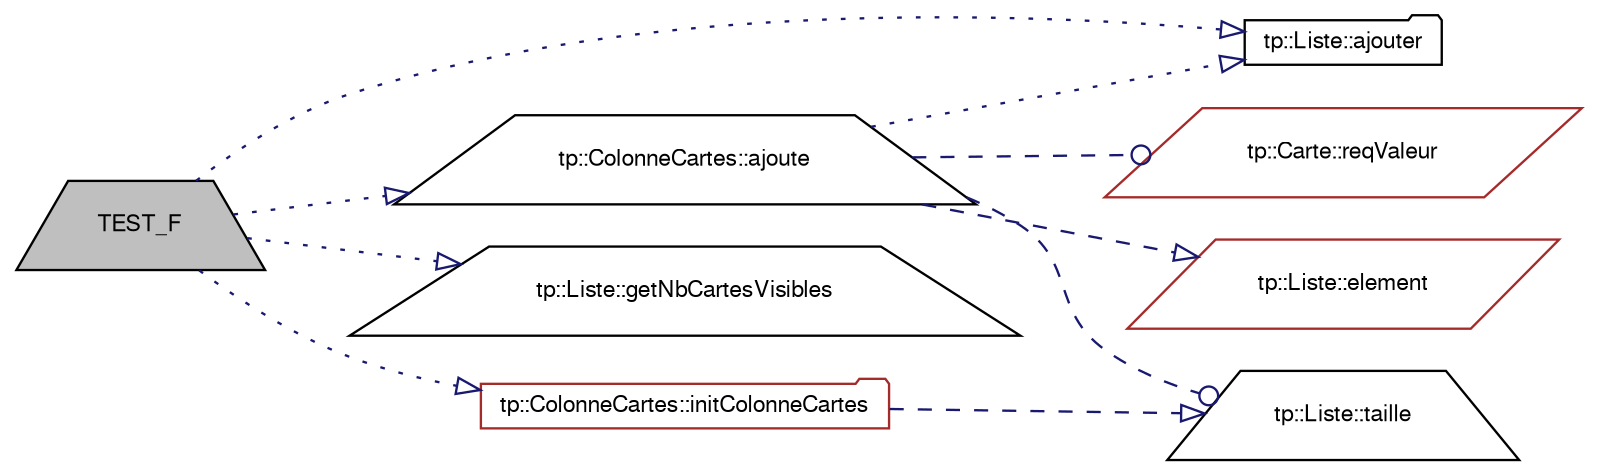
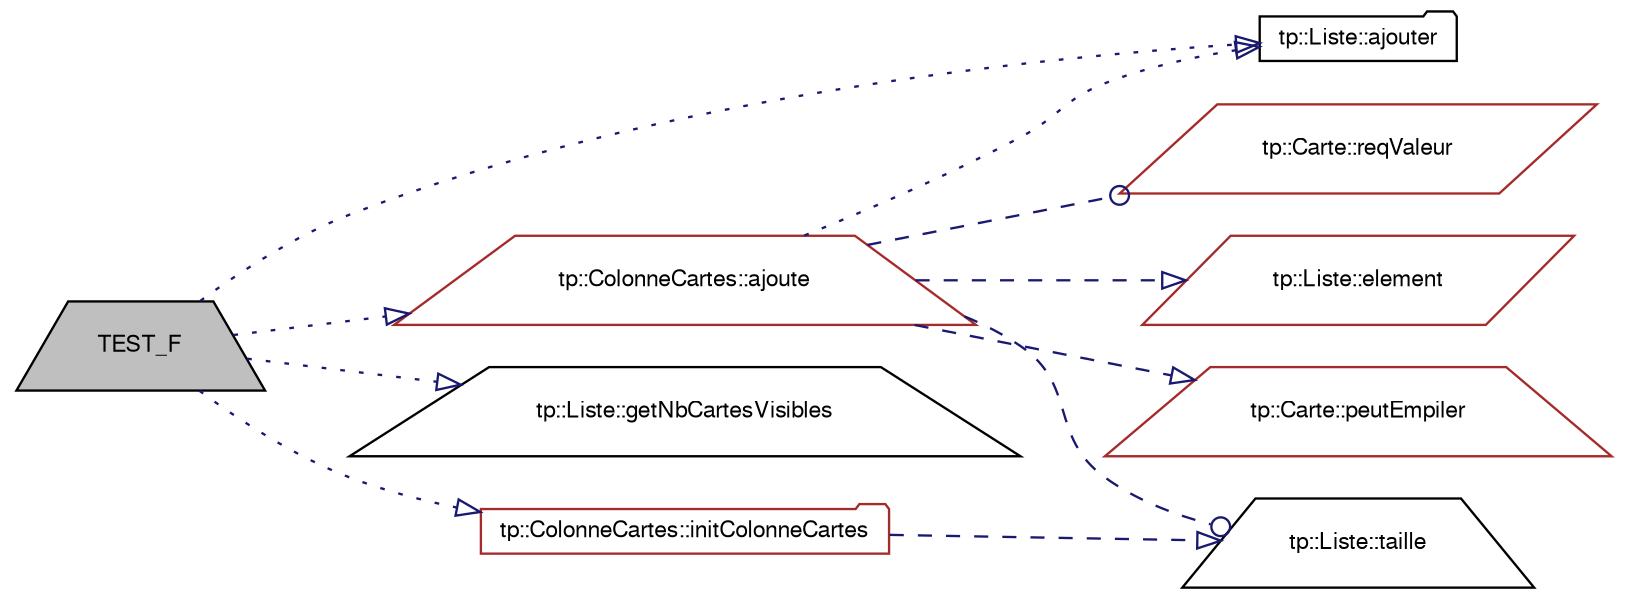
(685, 160) -> (685, 280)
none -> (1358, 412)
